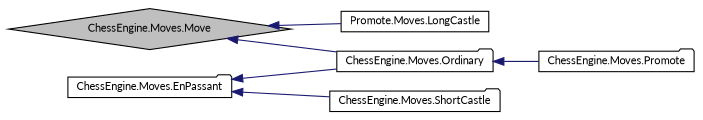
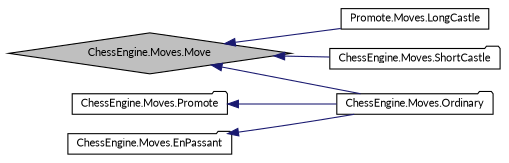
(521, 61) -> (288, 104)
(286, 95) -> (307, 57)
